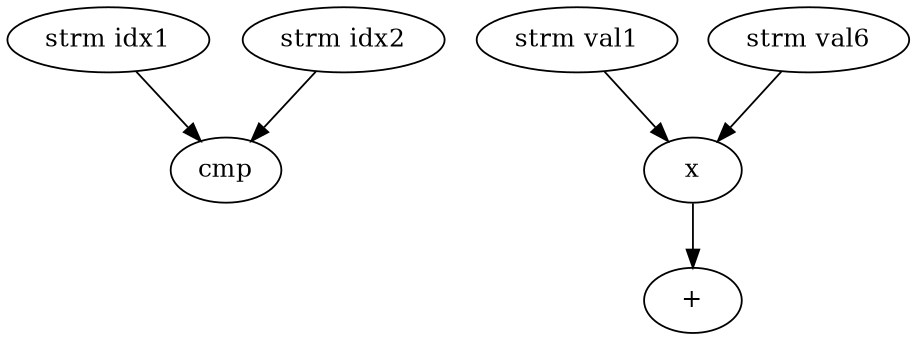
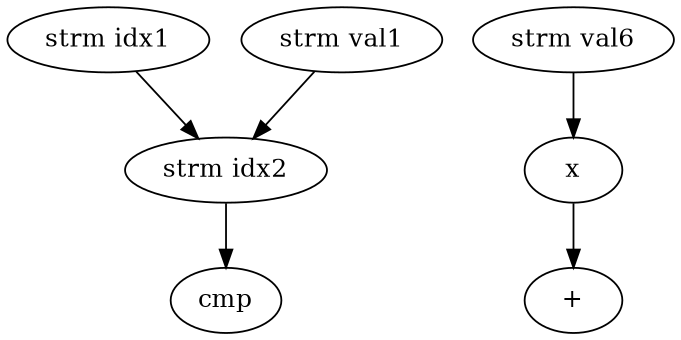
(162, 99) -> (161, 98)
(630, 99) -> (290, 98)
